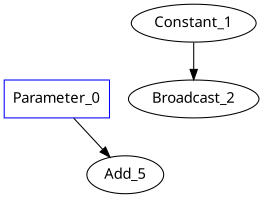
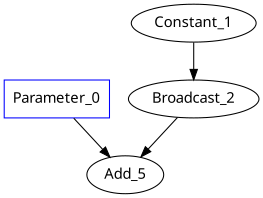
none -> (163, 133)
